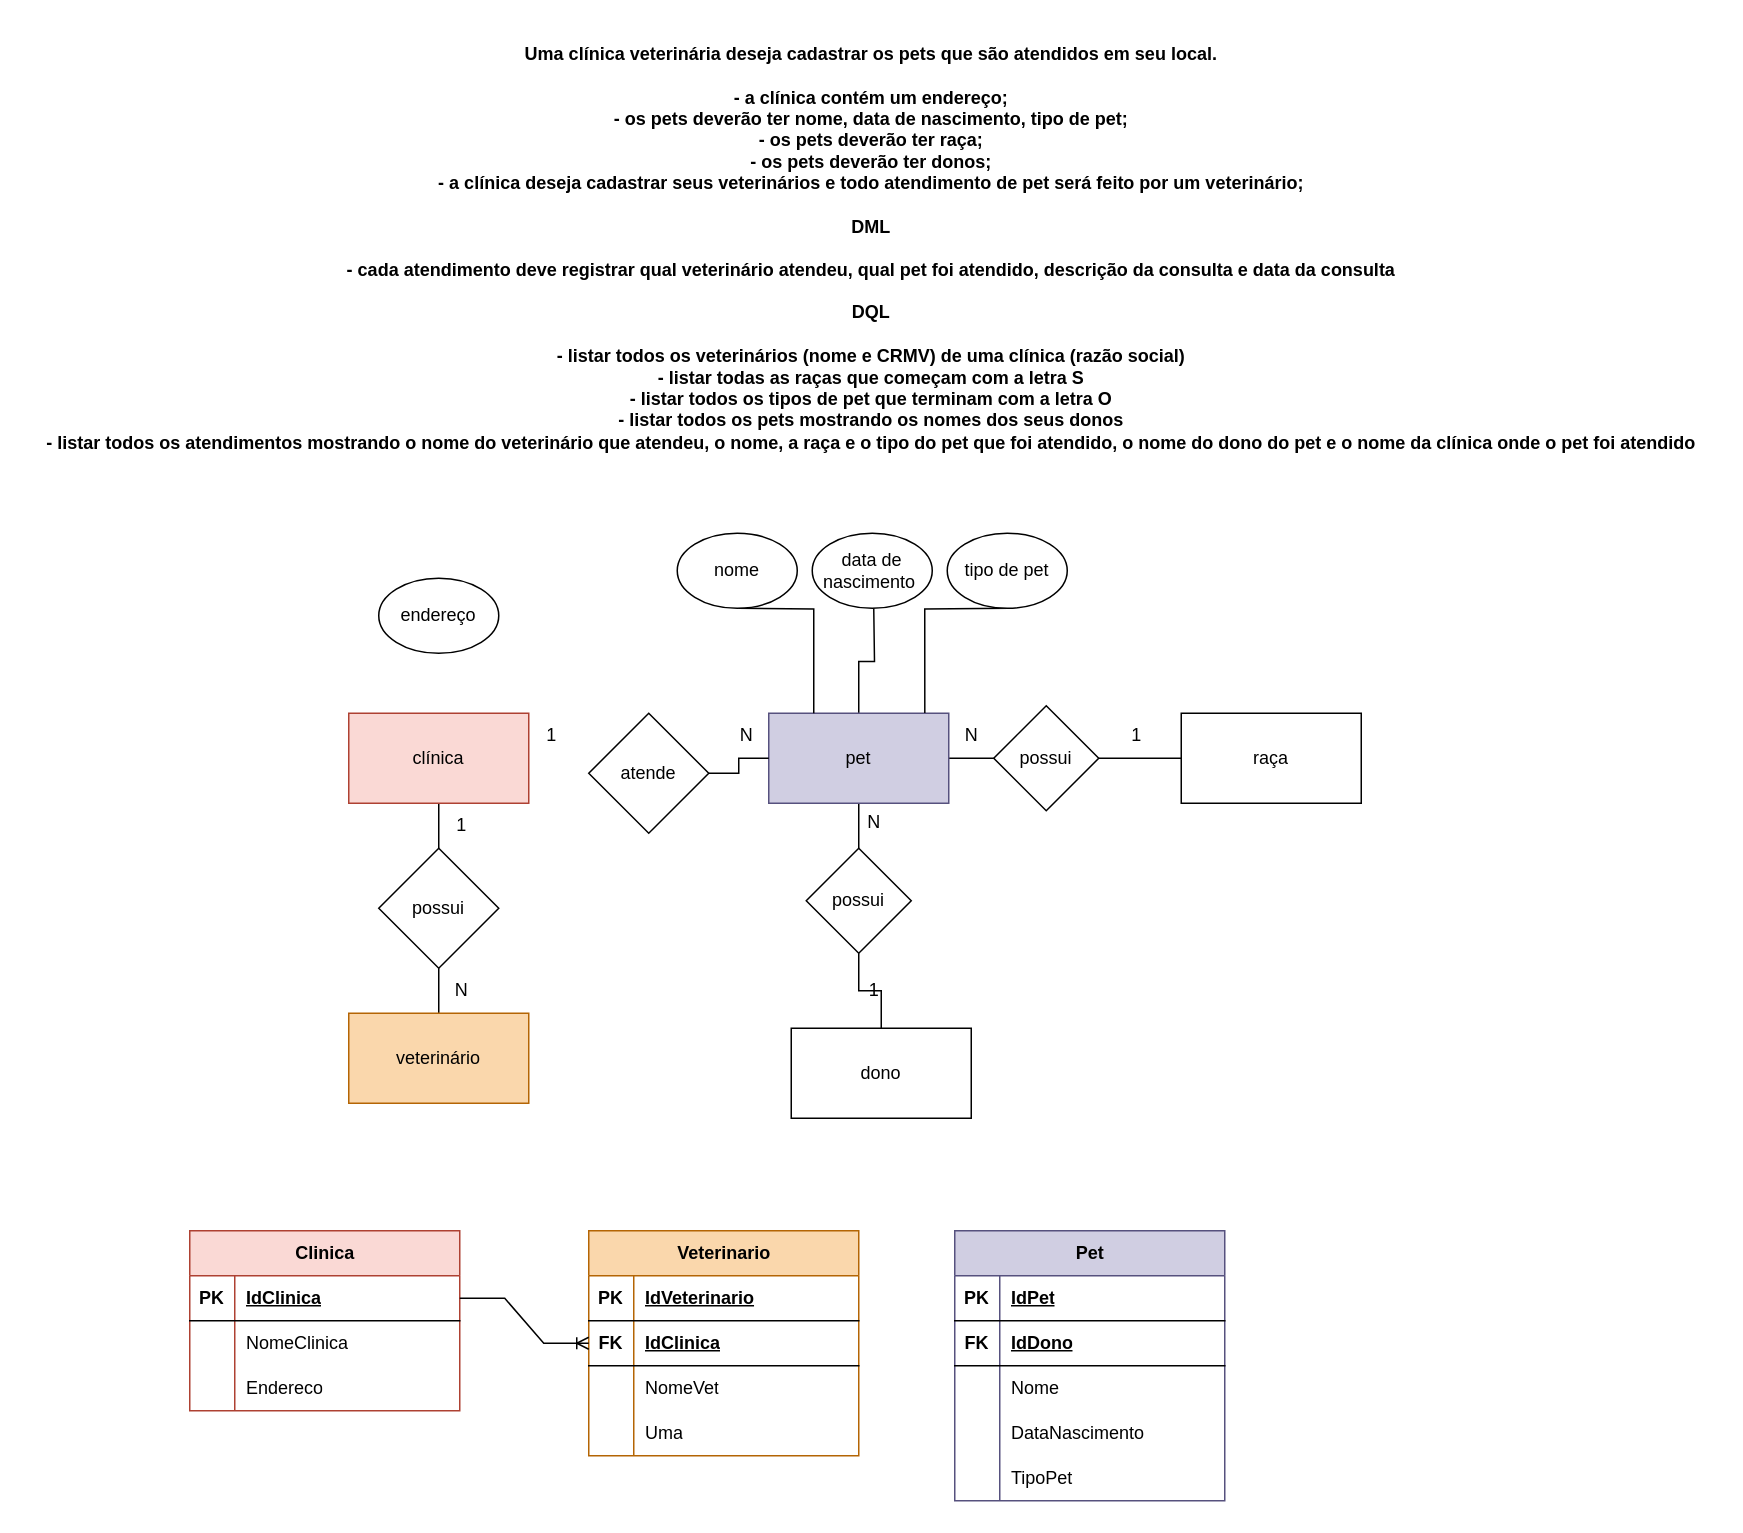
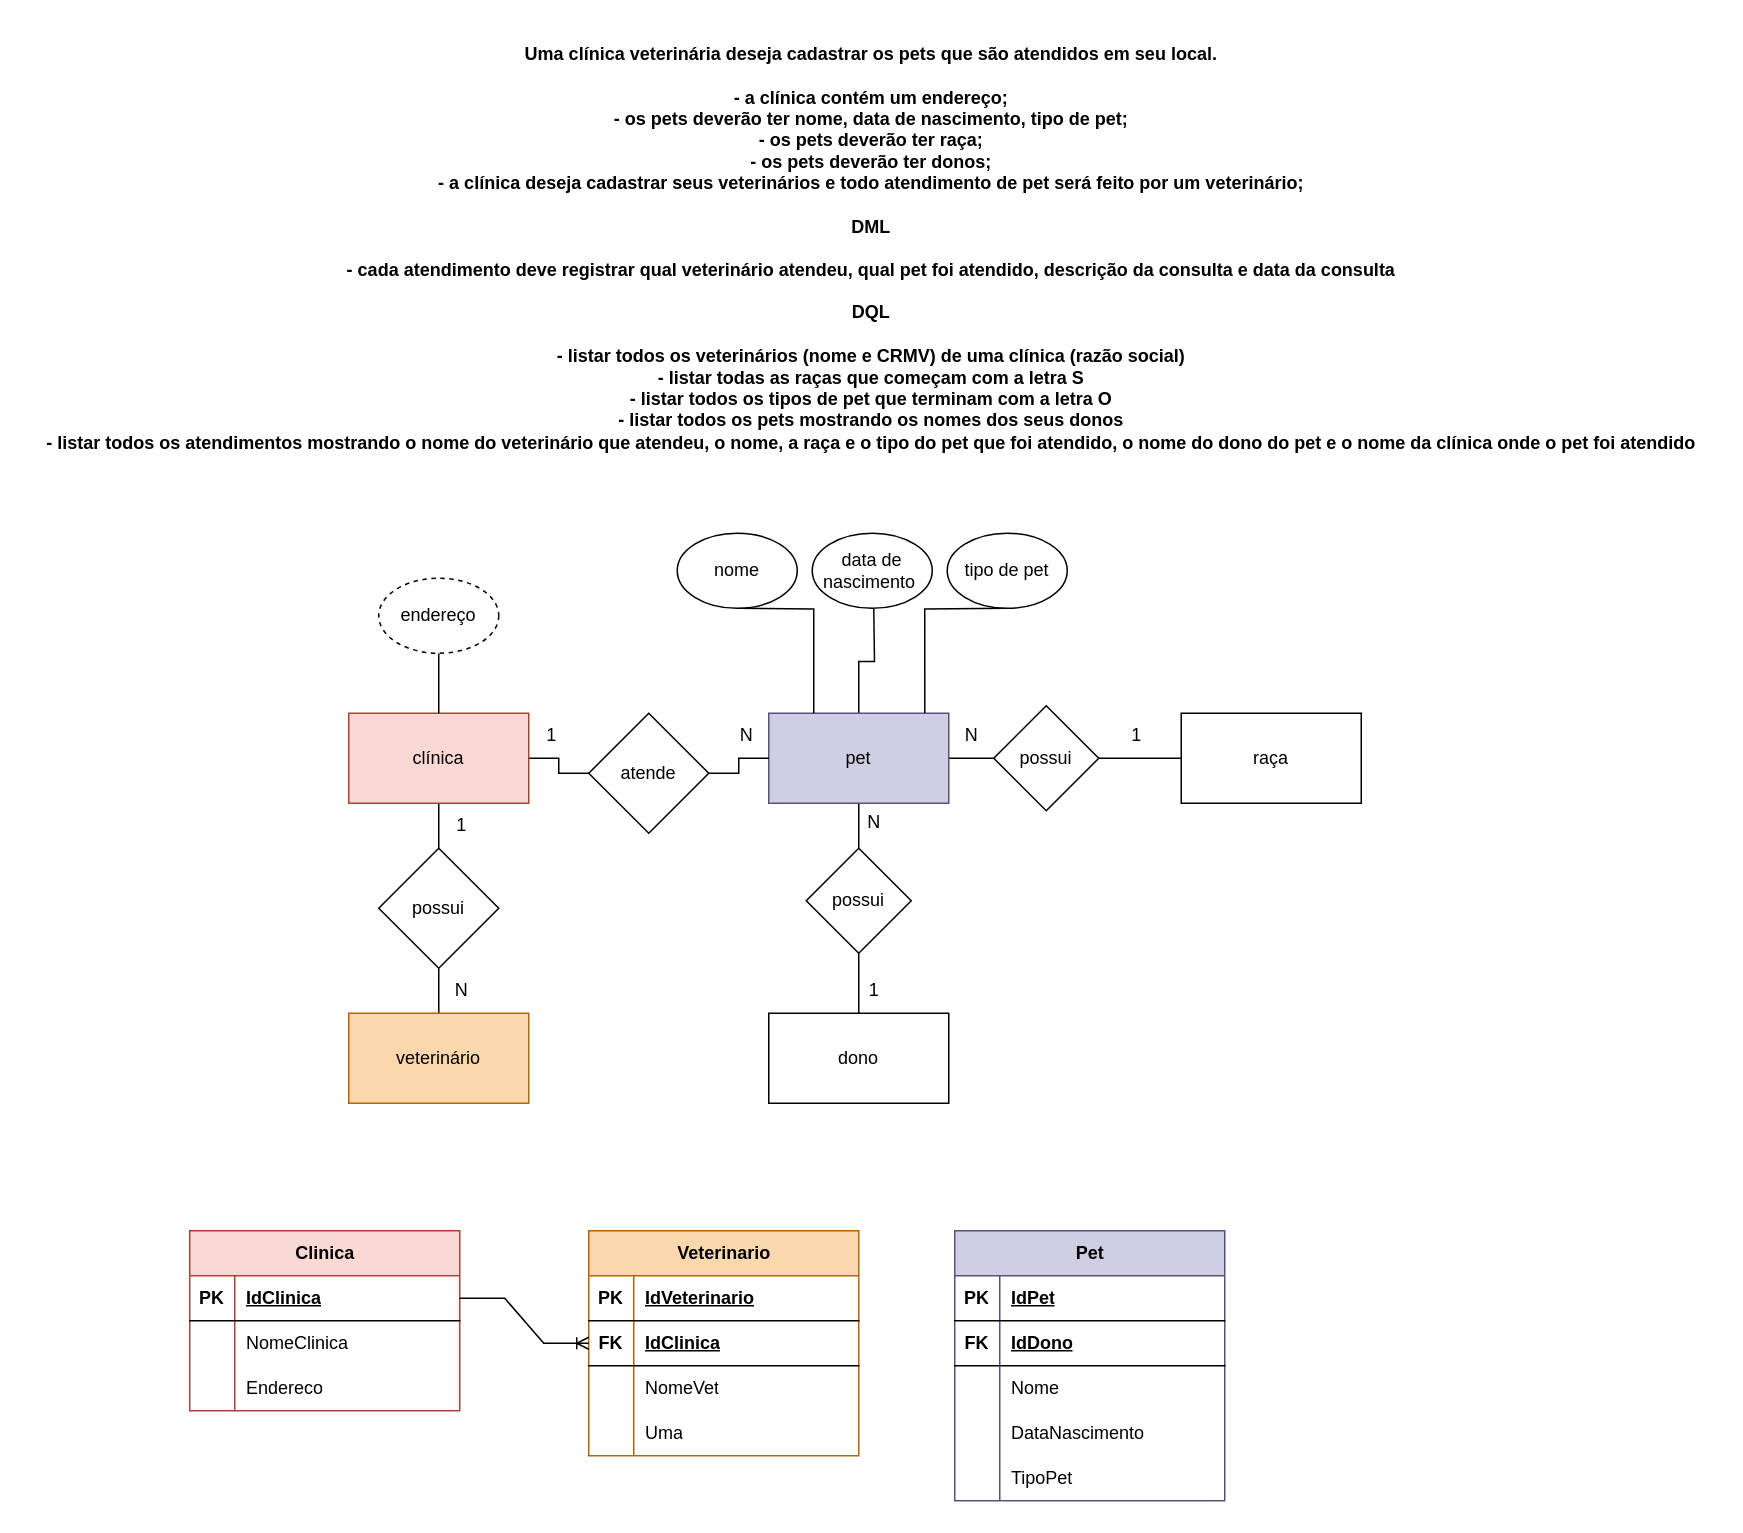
(439, 616) -> (439, 616)
none -> (439, 683)
none -> (559, 765)
(881, 1073) -> (859, 1058)
